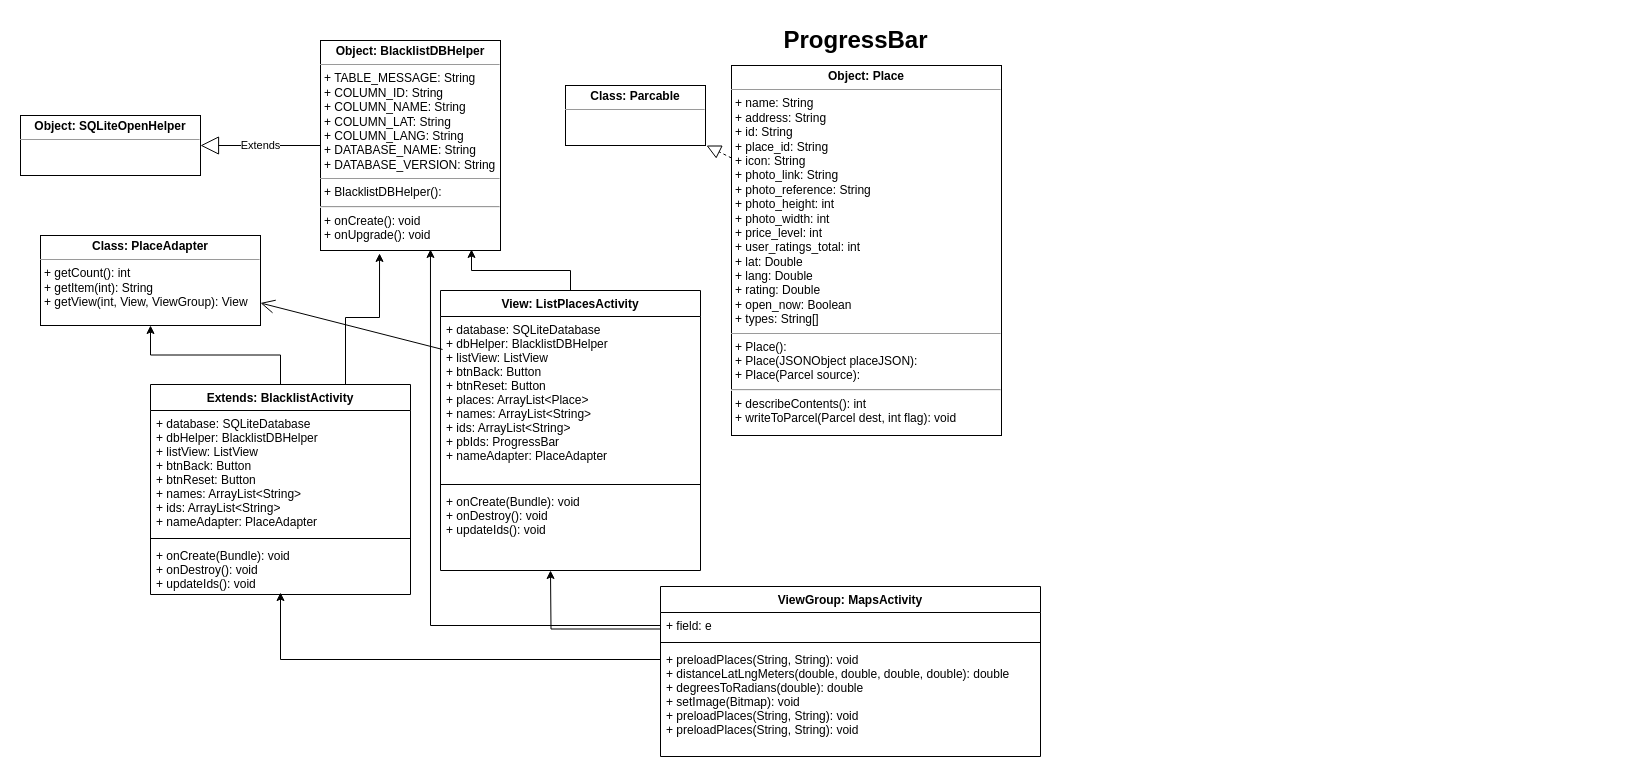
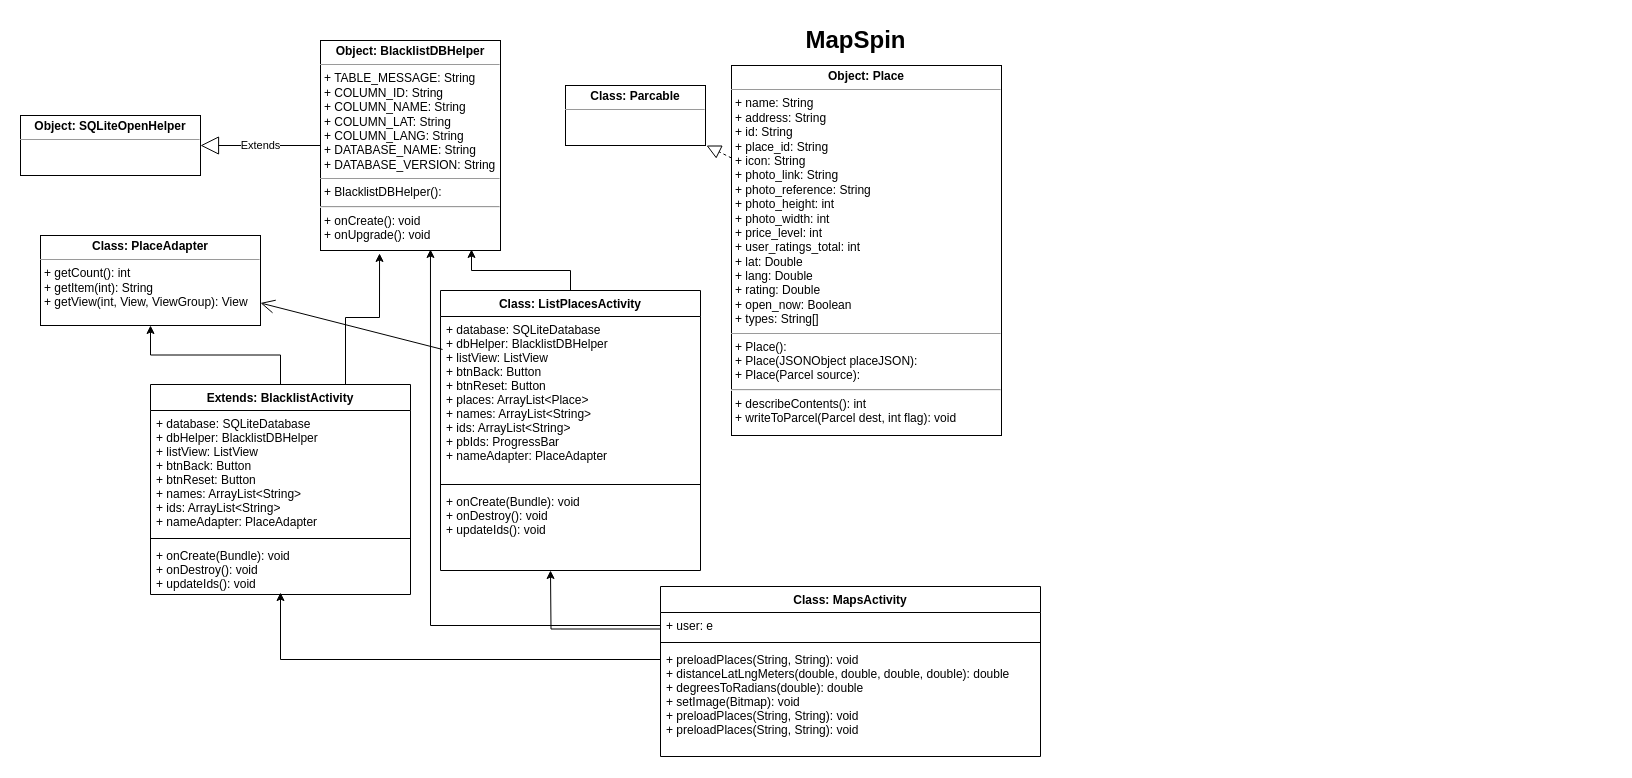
(856, 41) -> (856, 41)
(570, 304) -> (570, 304)
(850, 600) -> (850, 600)
(692, 626) -> (692, 626)
